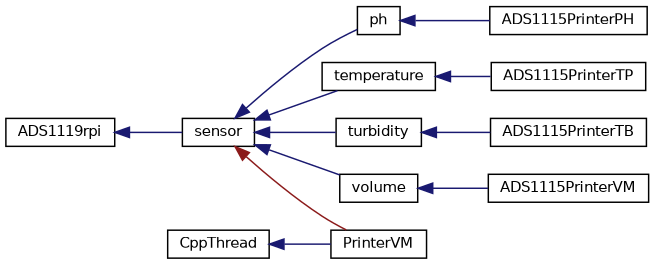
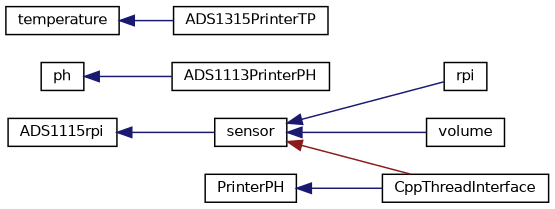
(568, 21) -> (251, 76)
(299, 65) -> none
(568, 76) -> (251, 21)
(303, 103) -> none
(60, 132) -> (63, 132)
(379, 132) -> (466, 76)
(568, 132) -> none
(568, 188) -> none
(218, 244) -> (251, 188)
(379, 244) -> (466, 188)
